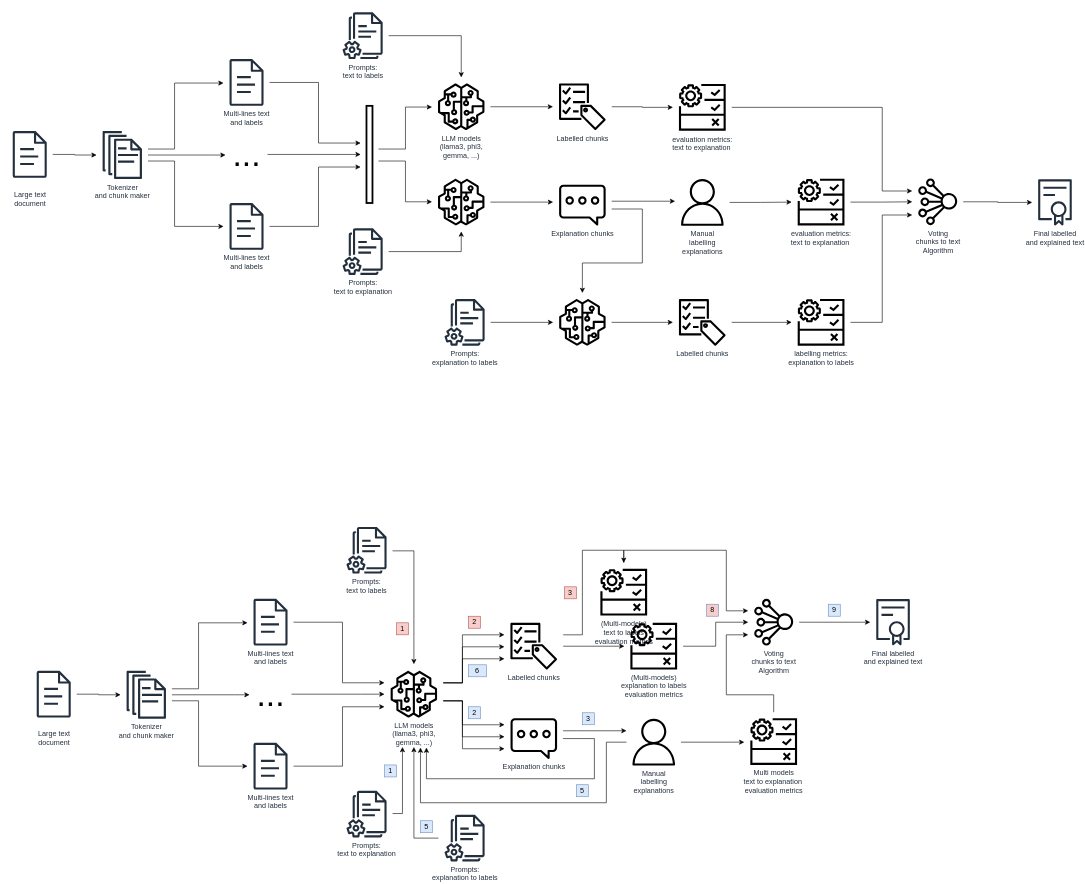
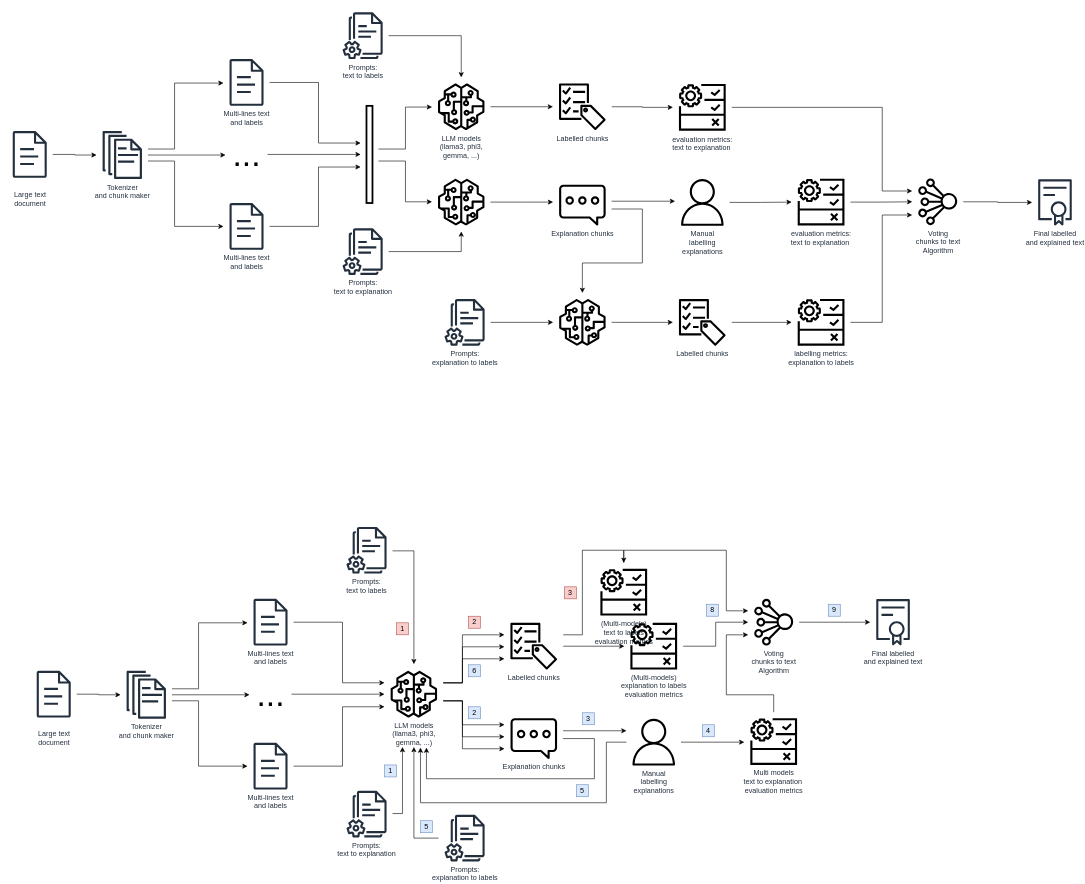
(713, 611) -> (713, 611)
(477, 671) -> (474, 671)
none -> (708, 731)
